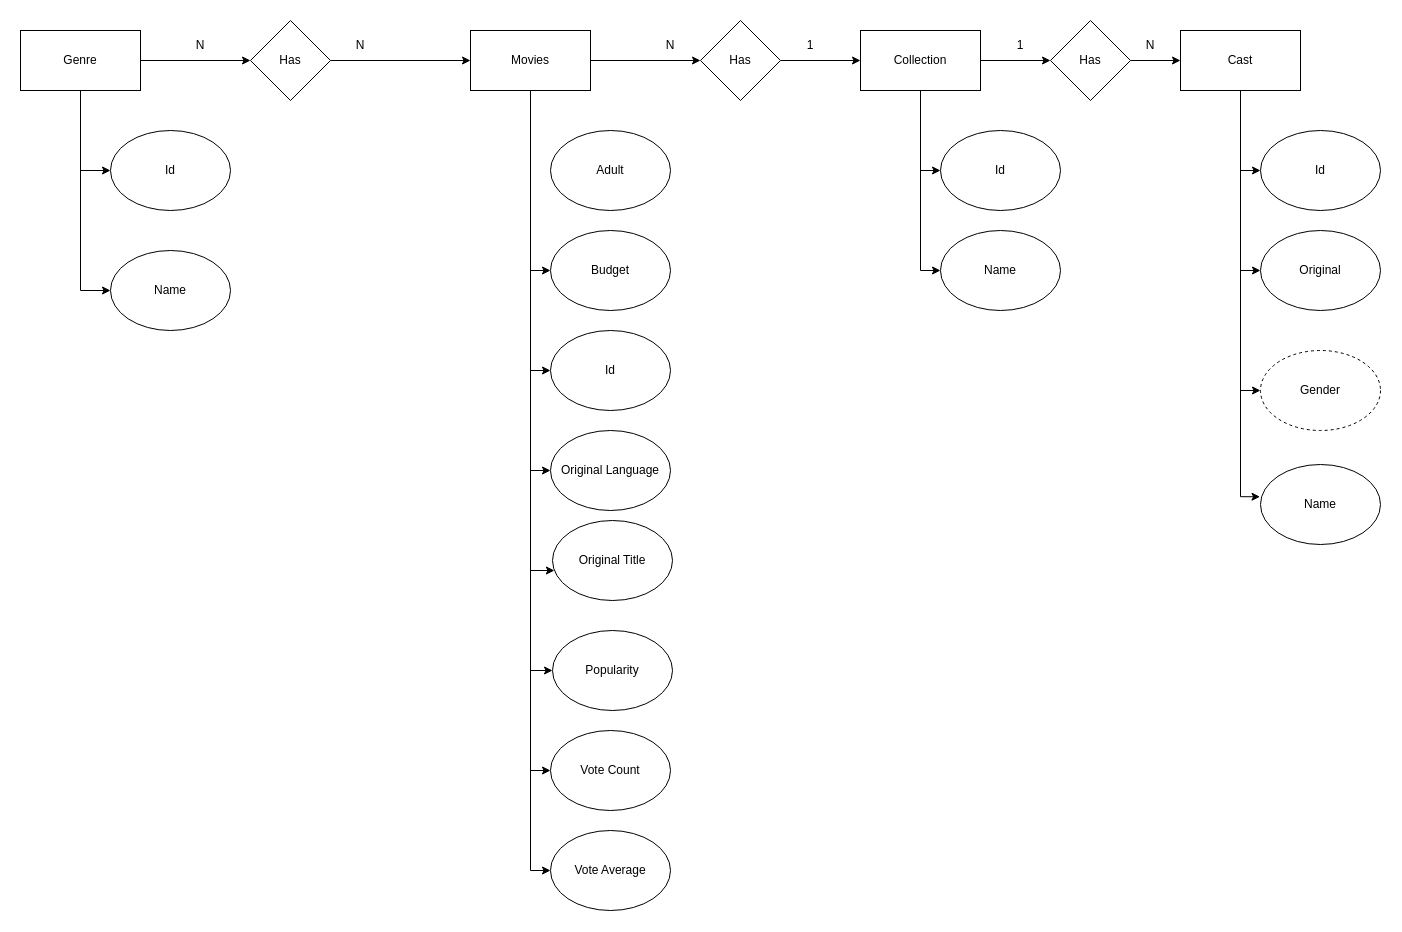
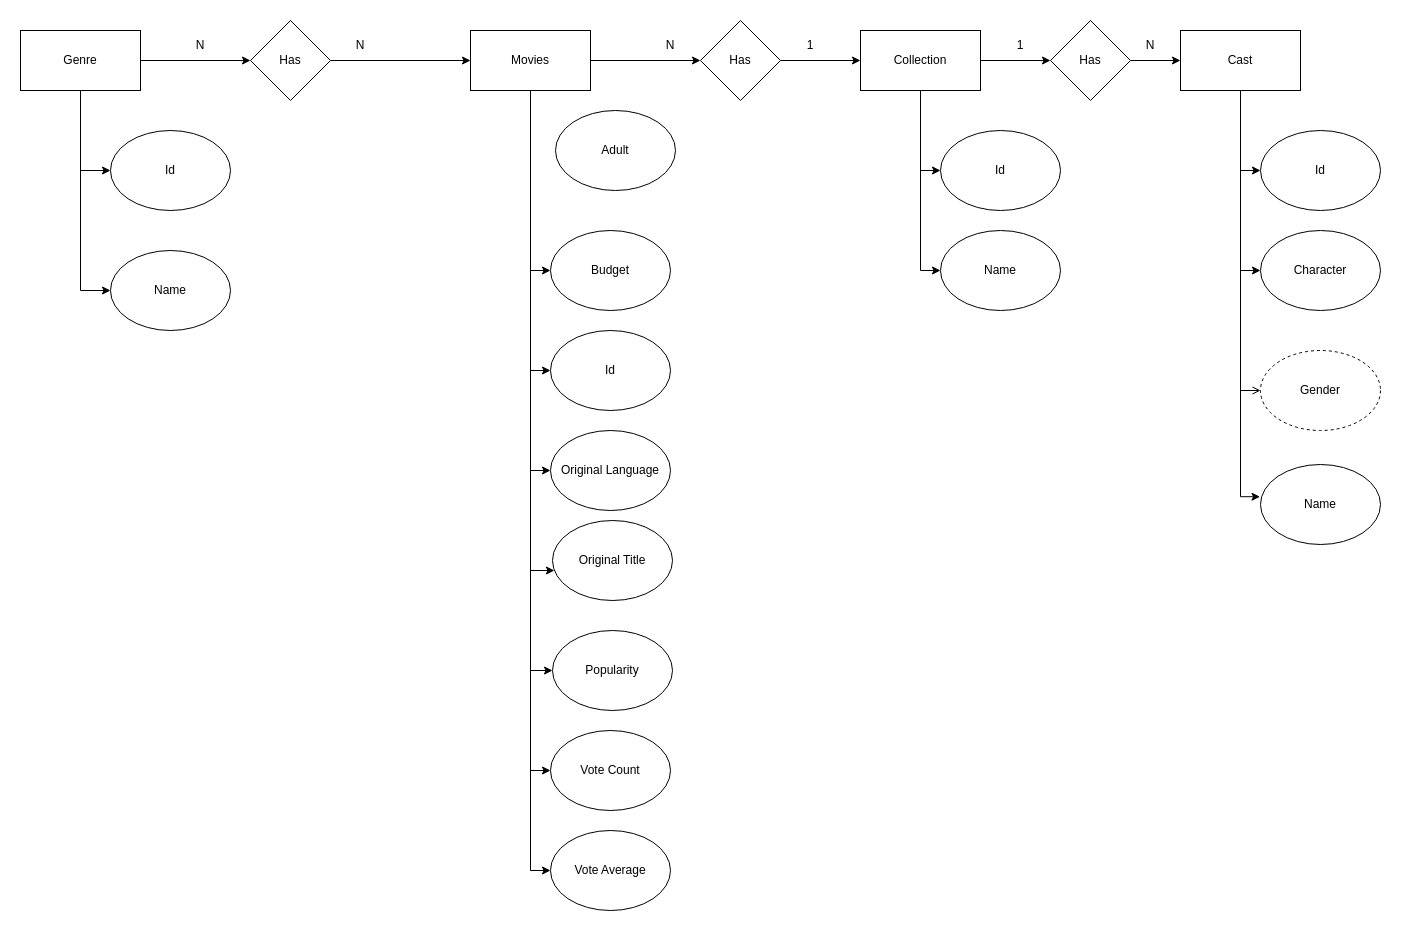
(611, 171) -> (616, 151)
(1321, 271) -> (1321, 271)
(1252, 391) -> (1254, 391)
